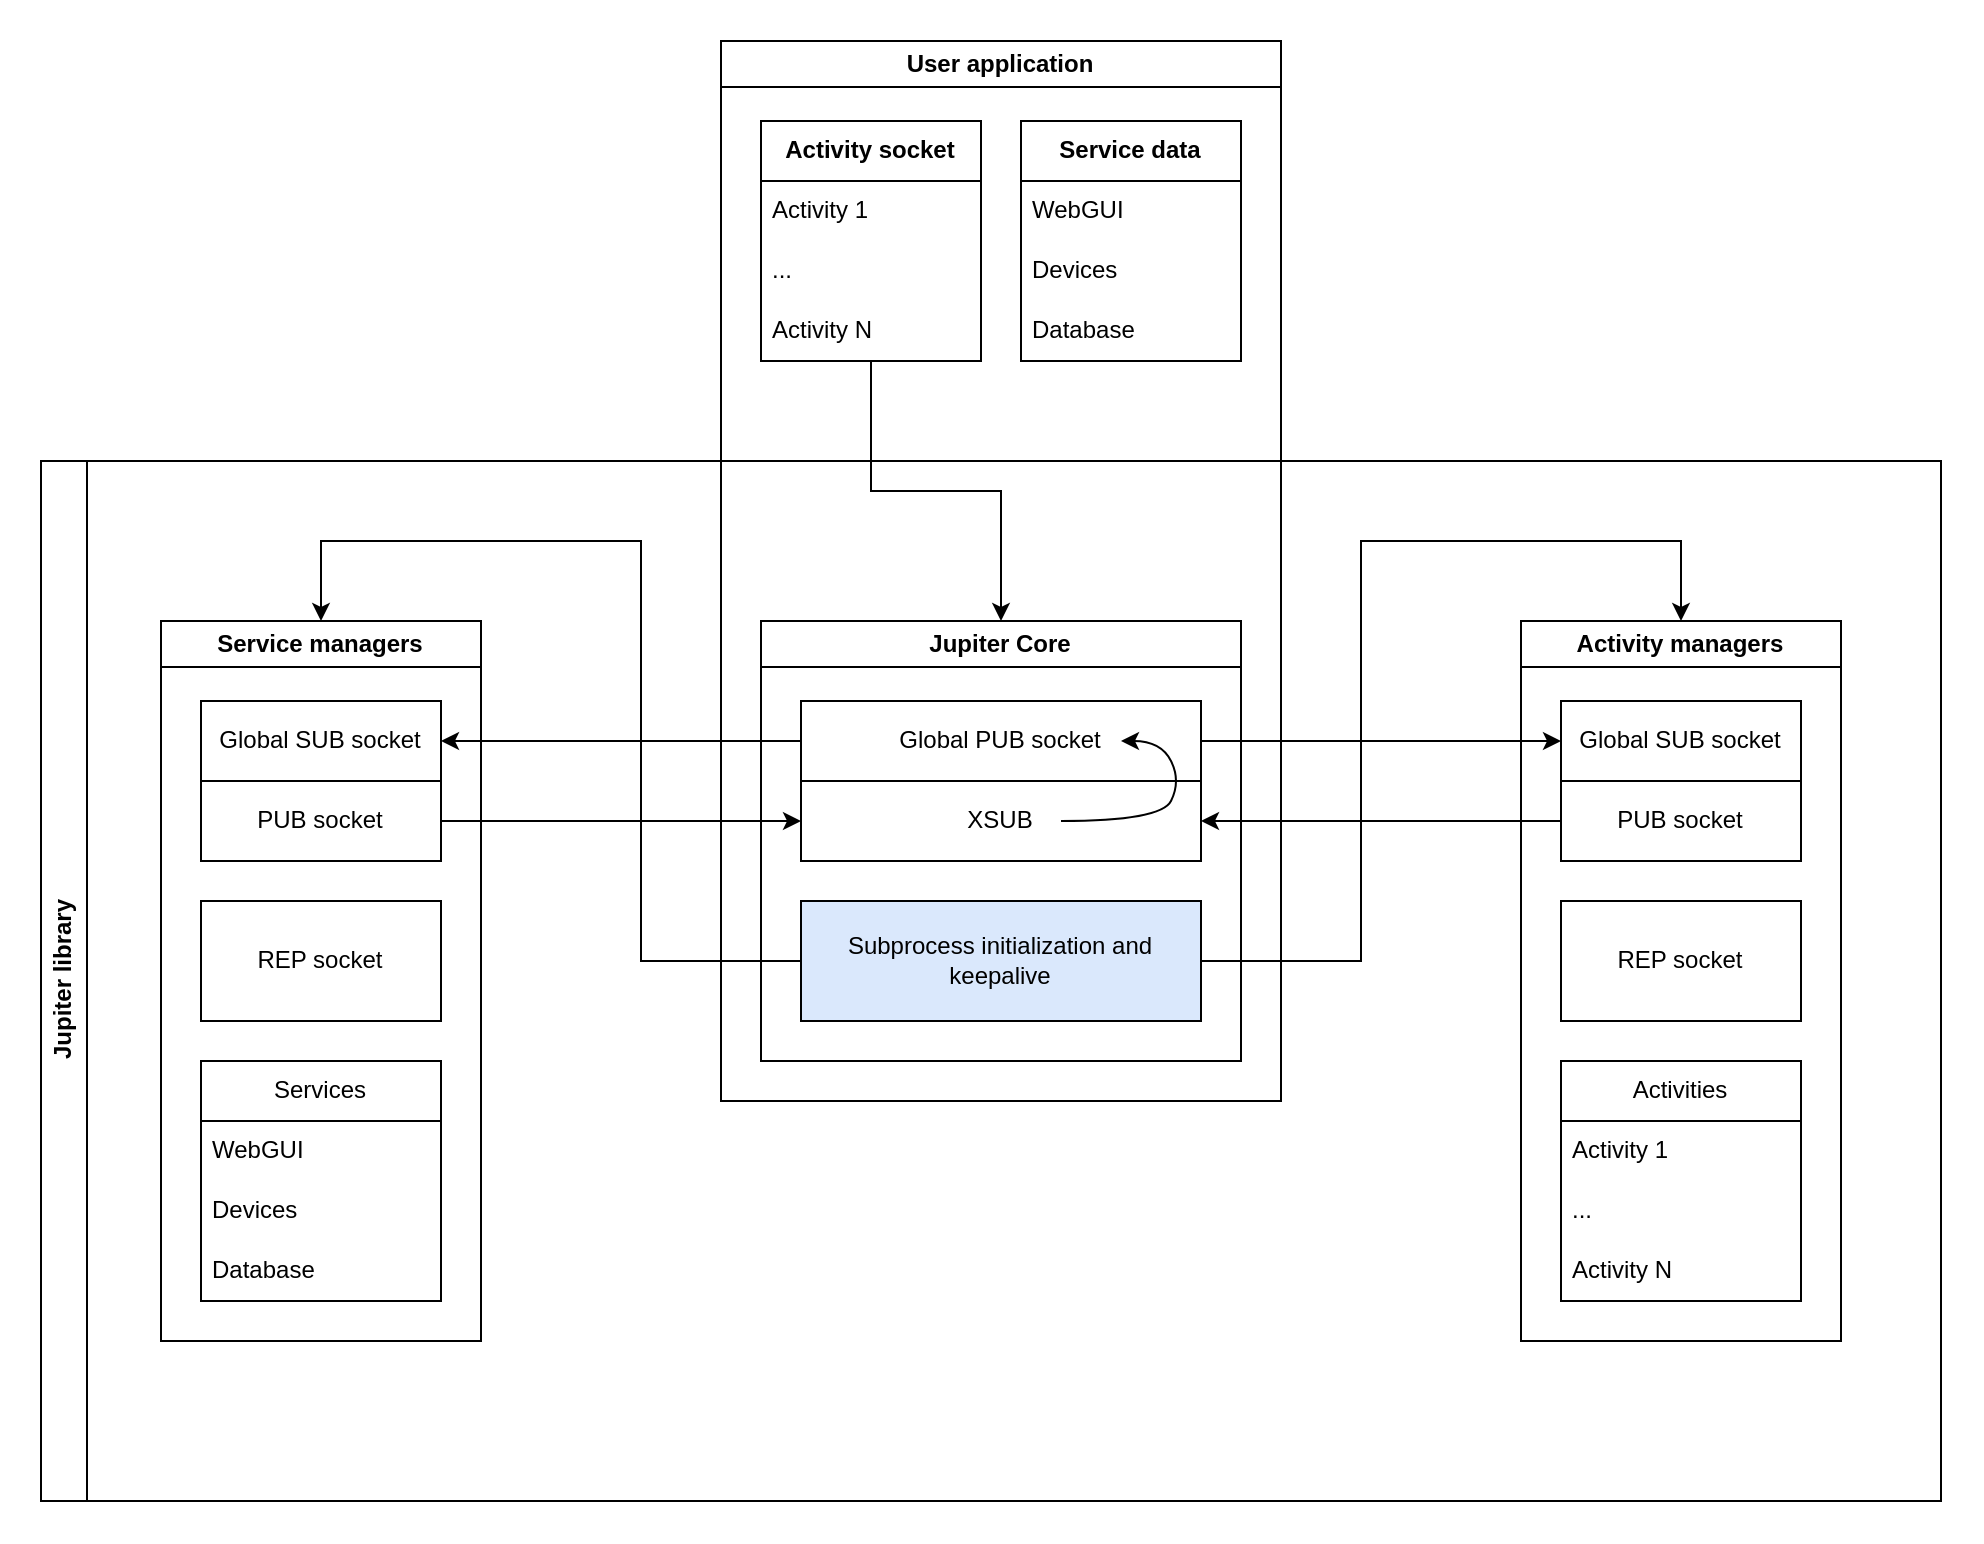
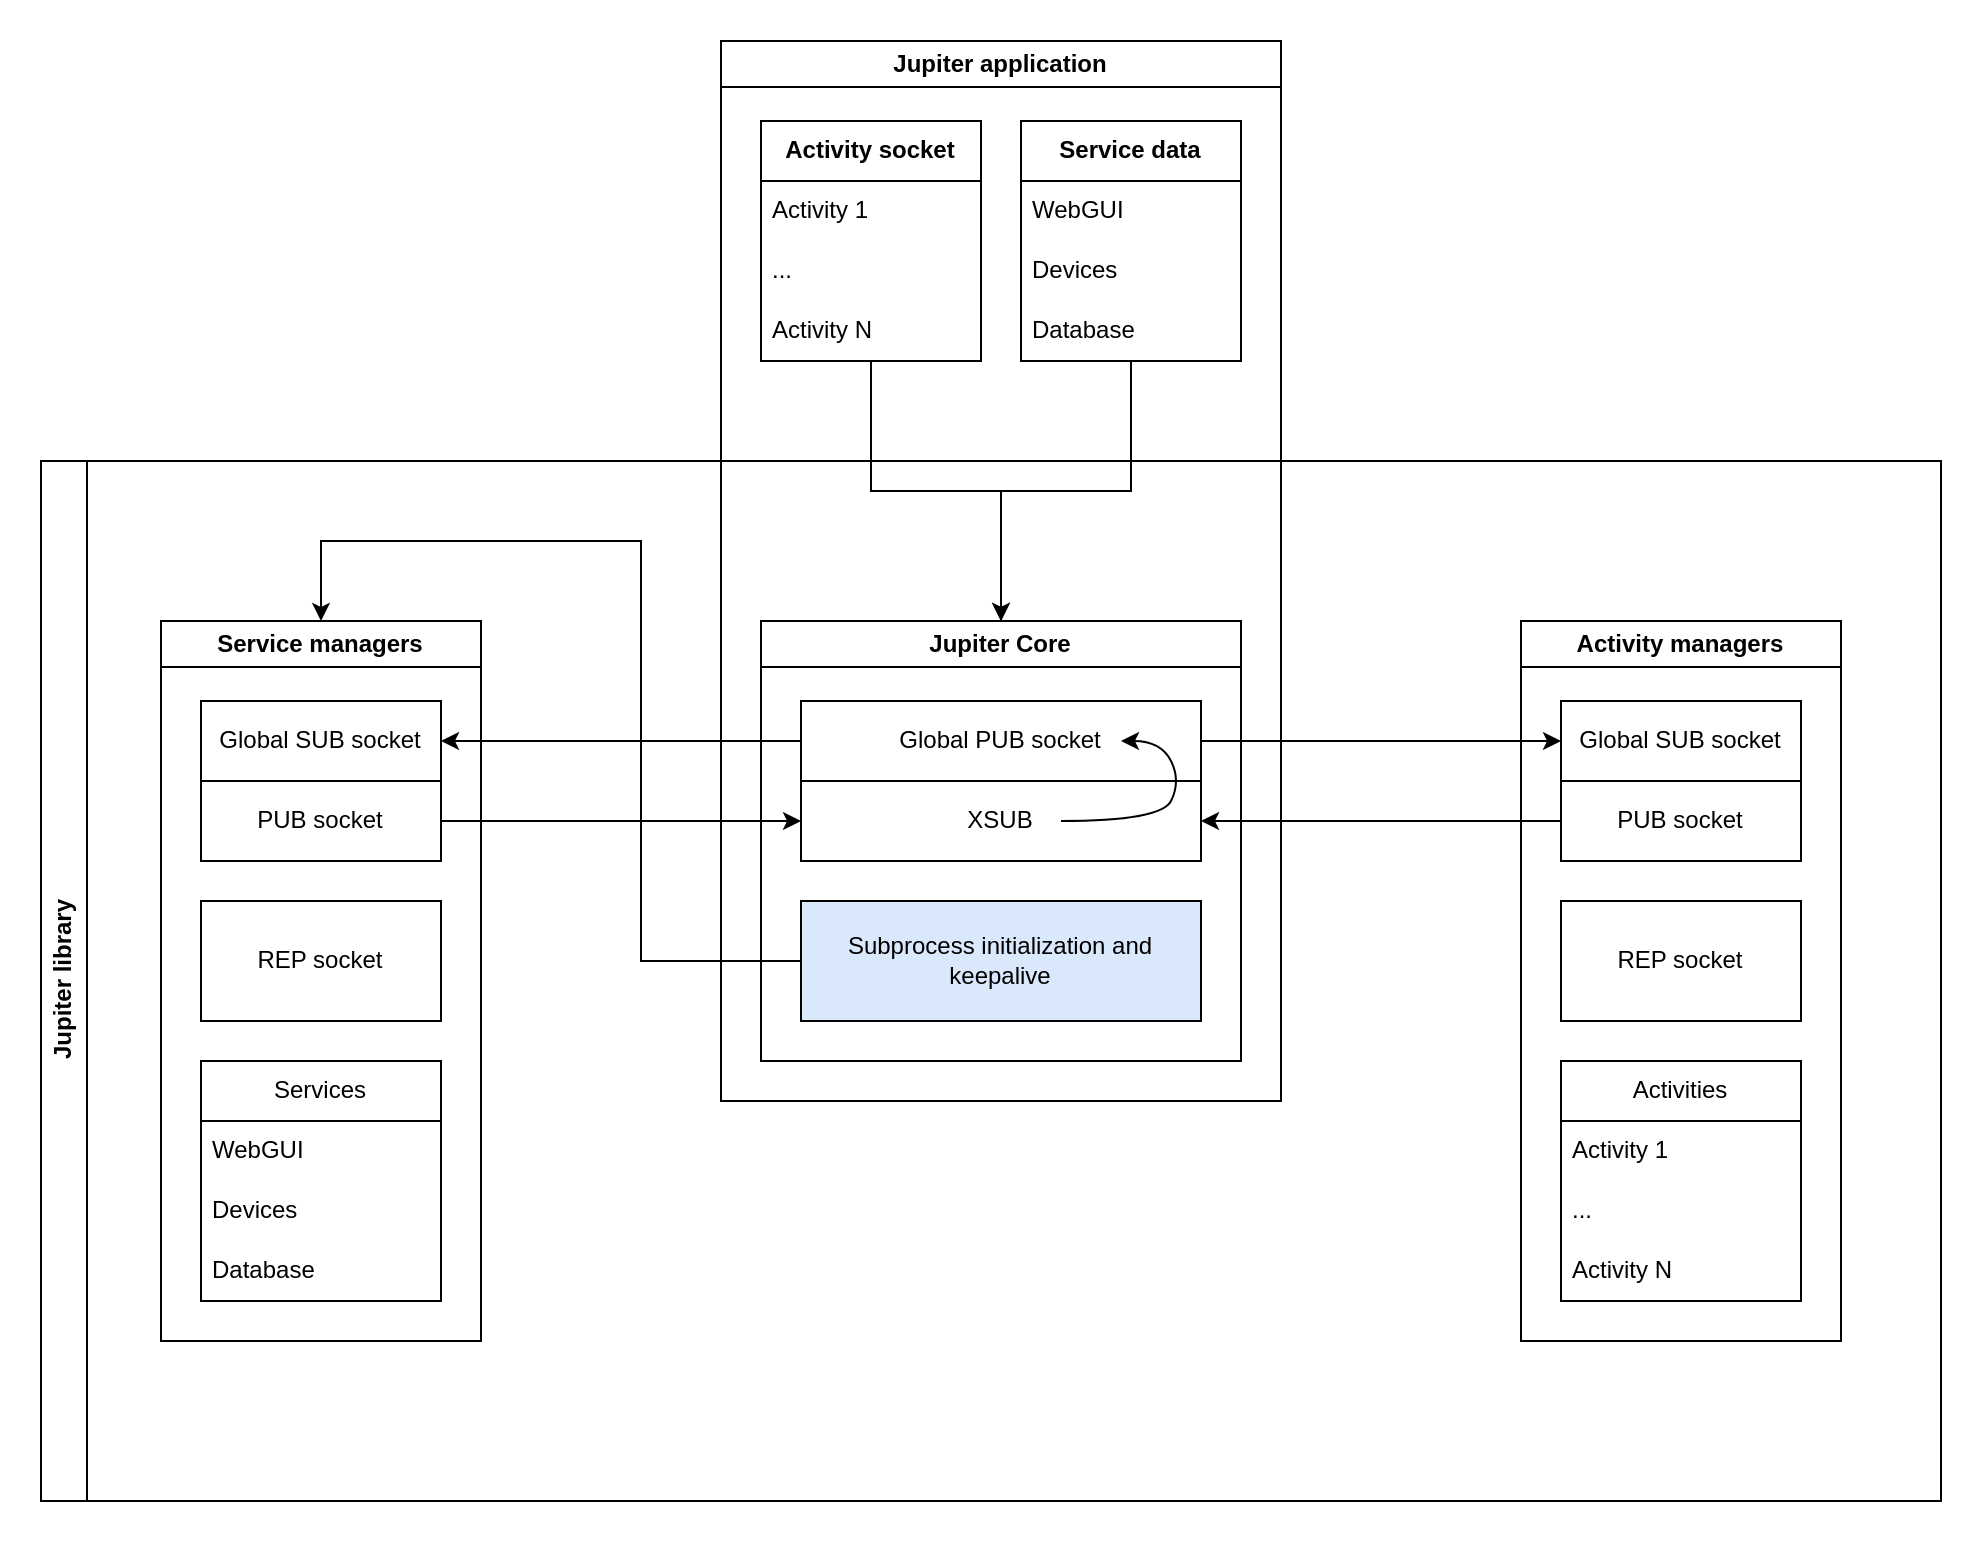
(1001, 65) -> (1001, 65)
none -> (1131, 491)
(1361, 638) -> none
